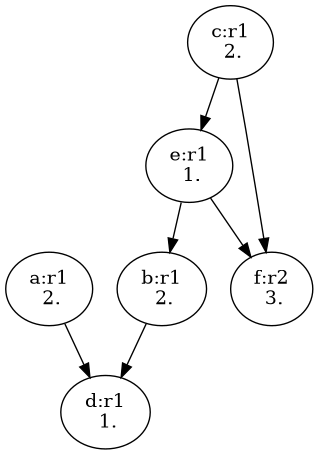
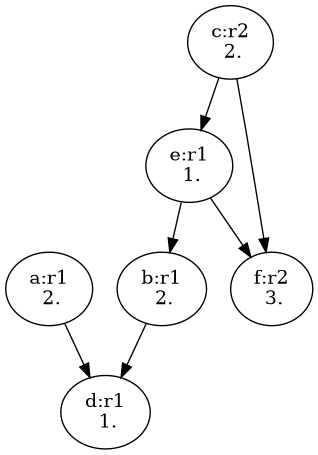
(231, 42) -> (231, 42)
